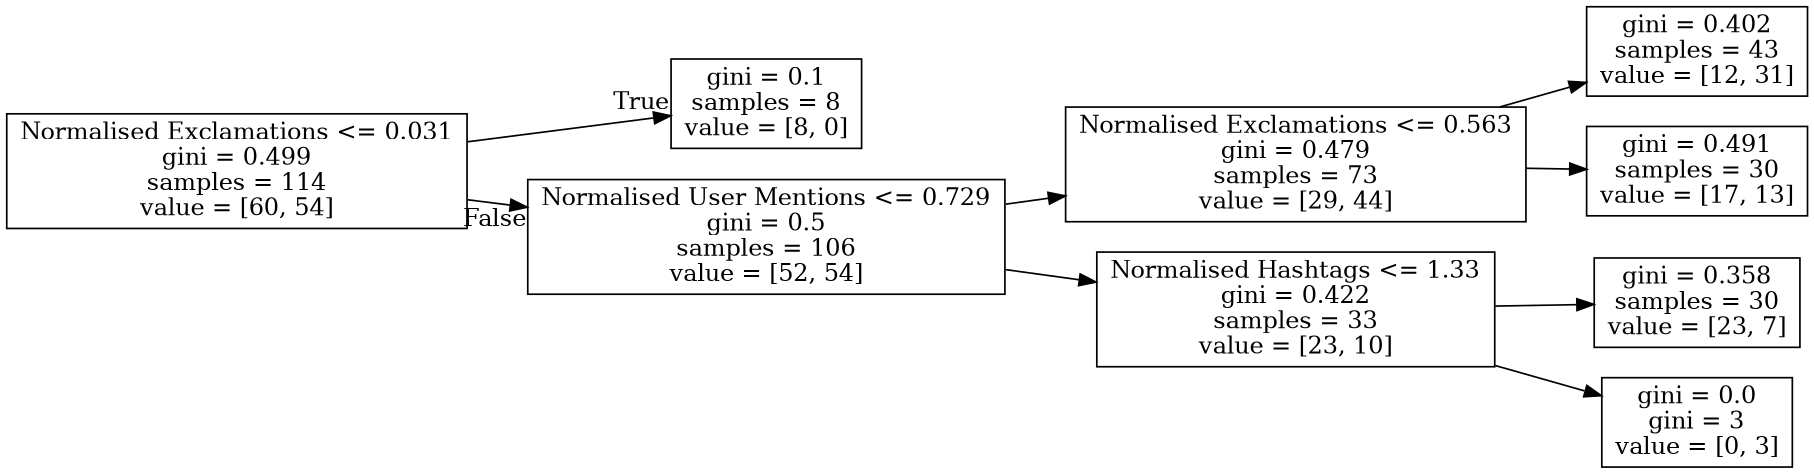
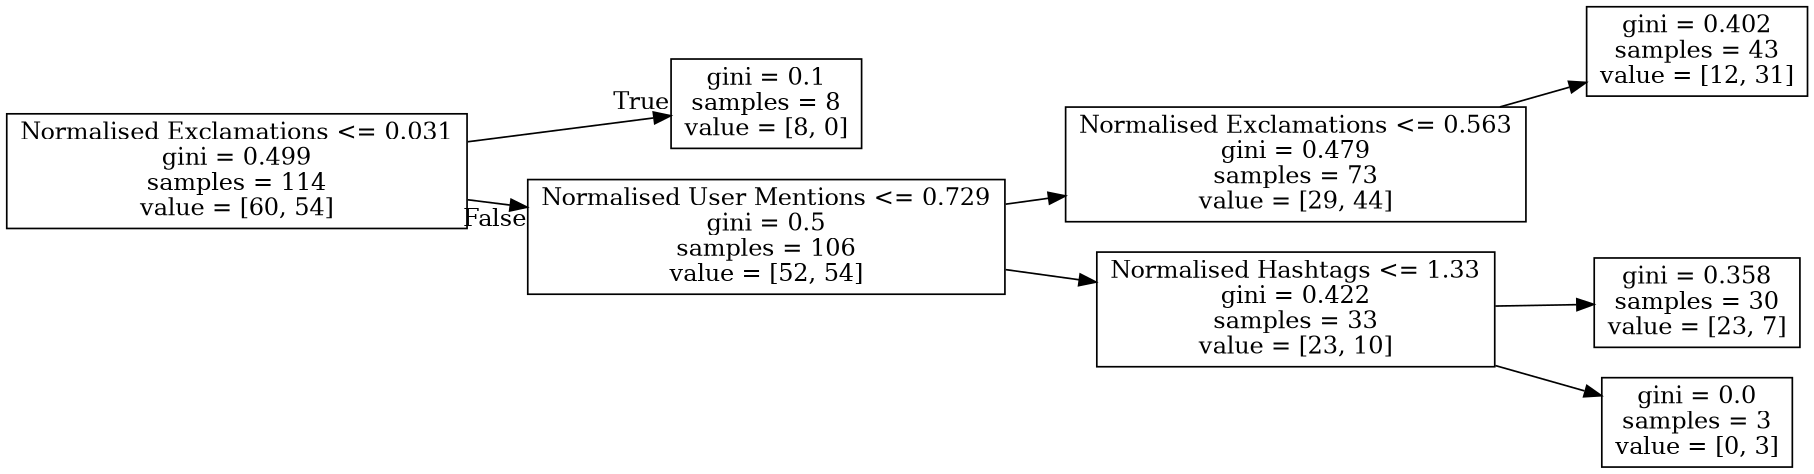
(1697, 171) -> none
(1697, 422) -> (1697, 422)
